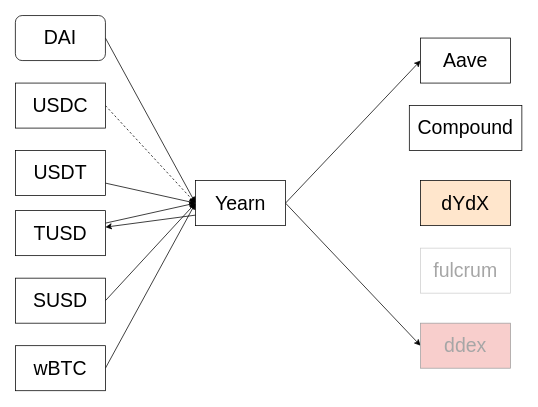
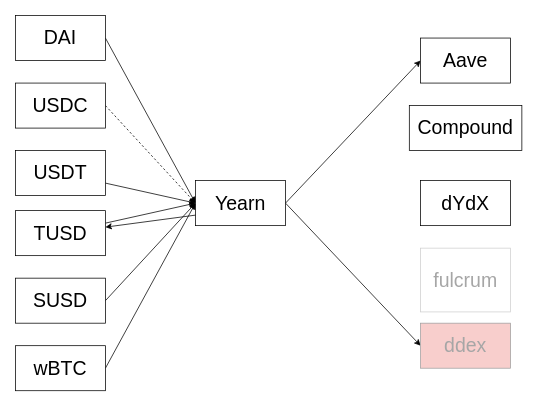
(60, 38) -> (60, 38)
(465, 203) -> (465, 203)
(465, 270) -> (465, 280)
